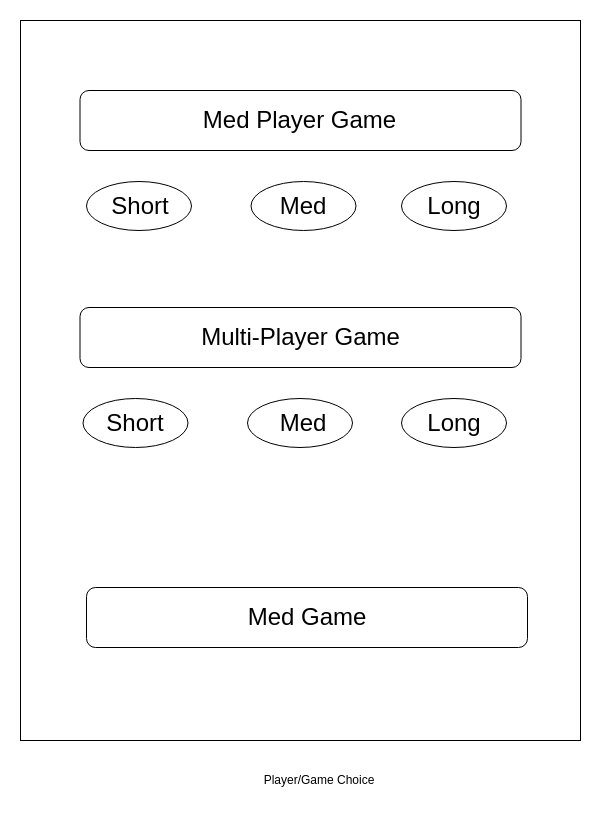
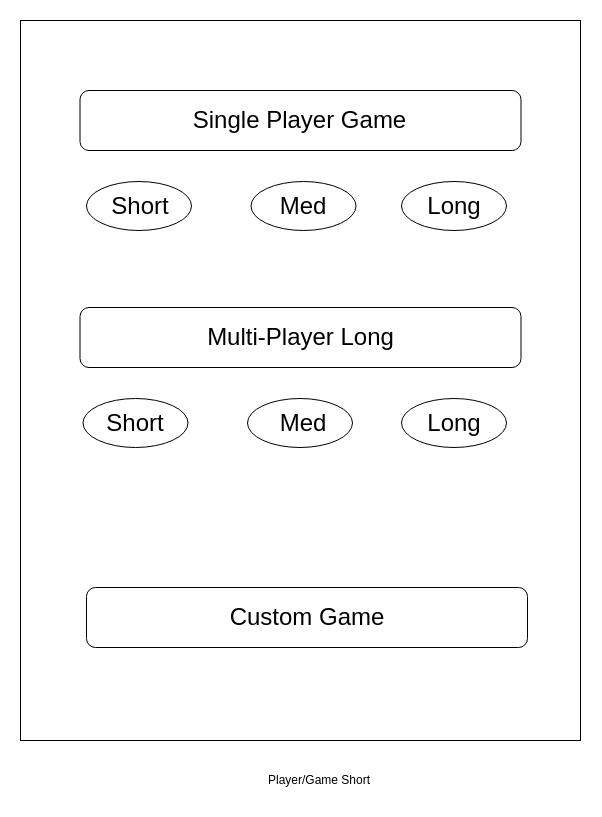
(300, 121) -> (300, 121)
(301, 338) -> (301, 338)
(308, 618) -> (308, 618)
(320, 781) -> (320, 781)
